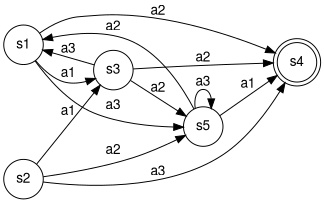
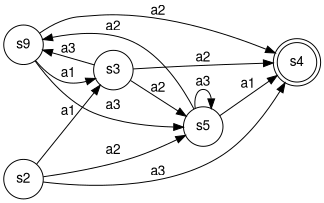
(24, 45) -> (24, 45)
